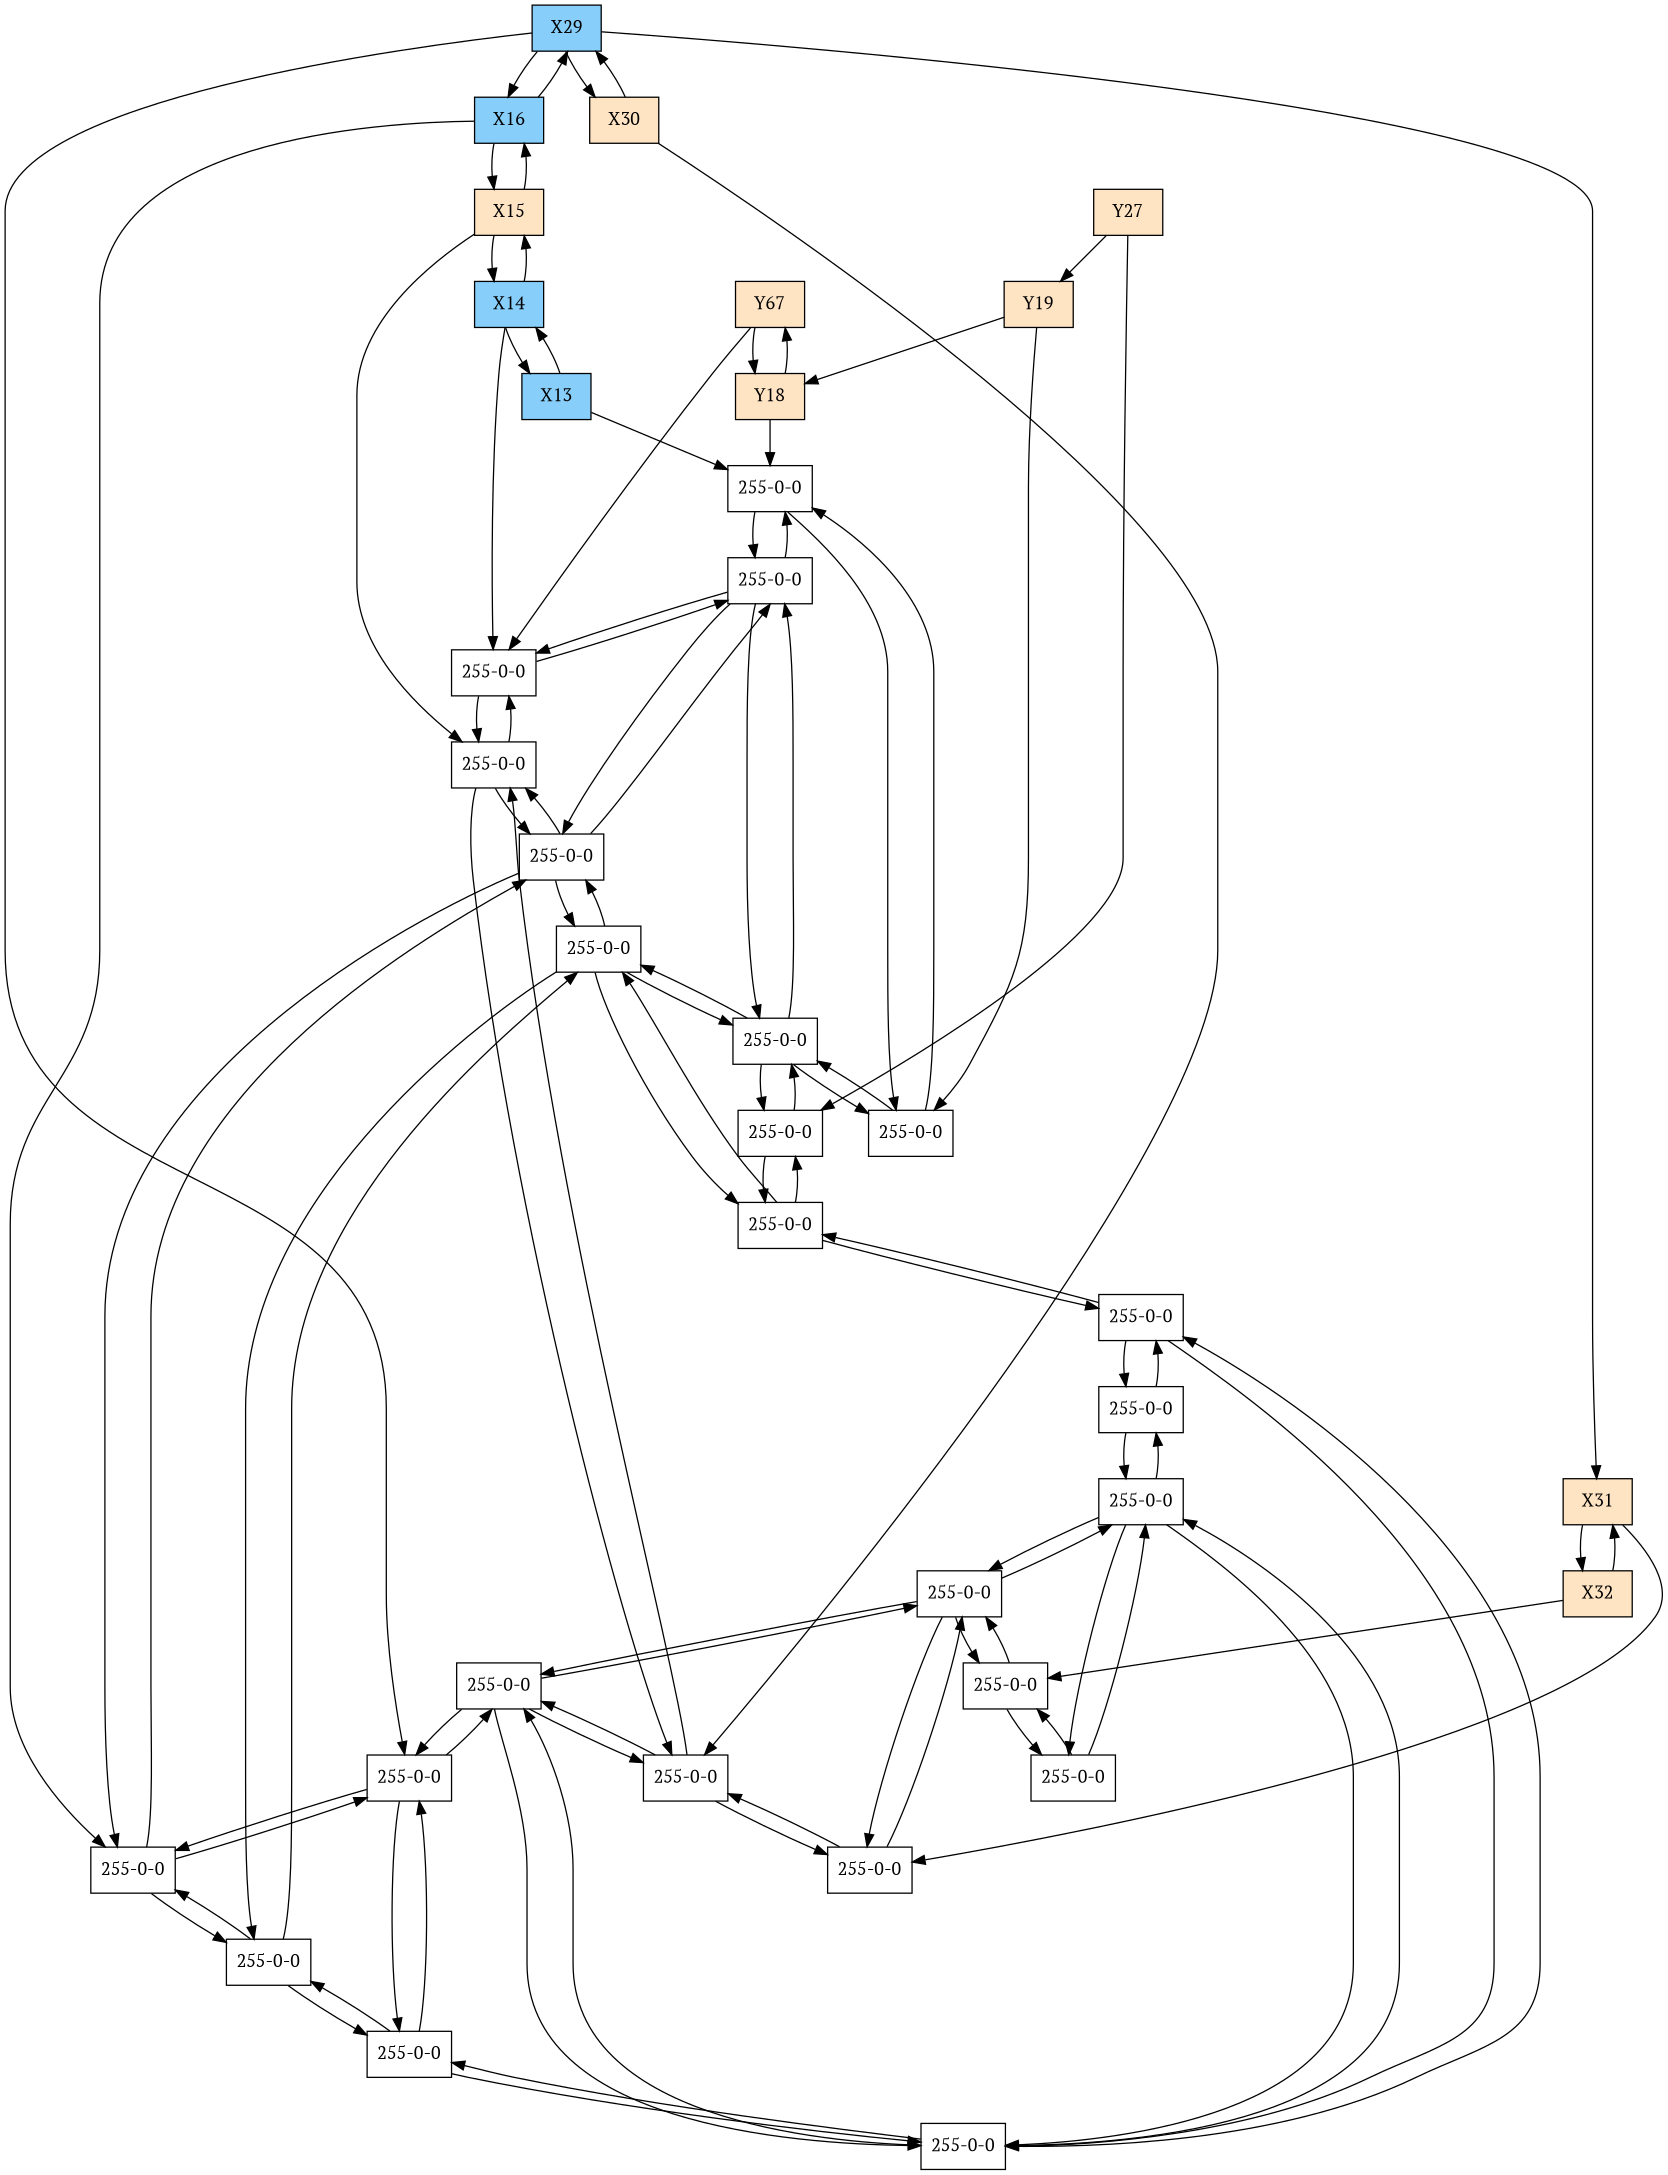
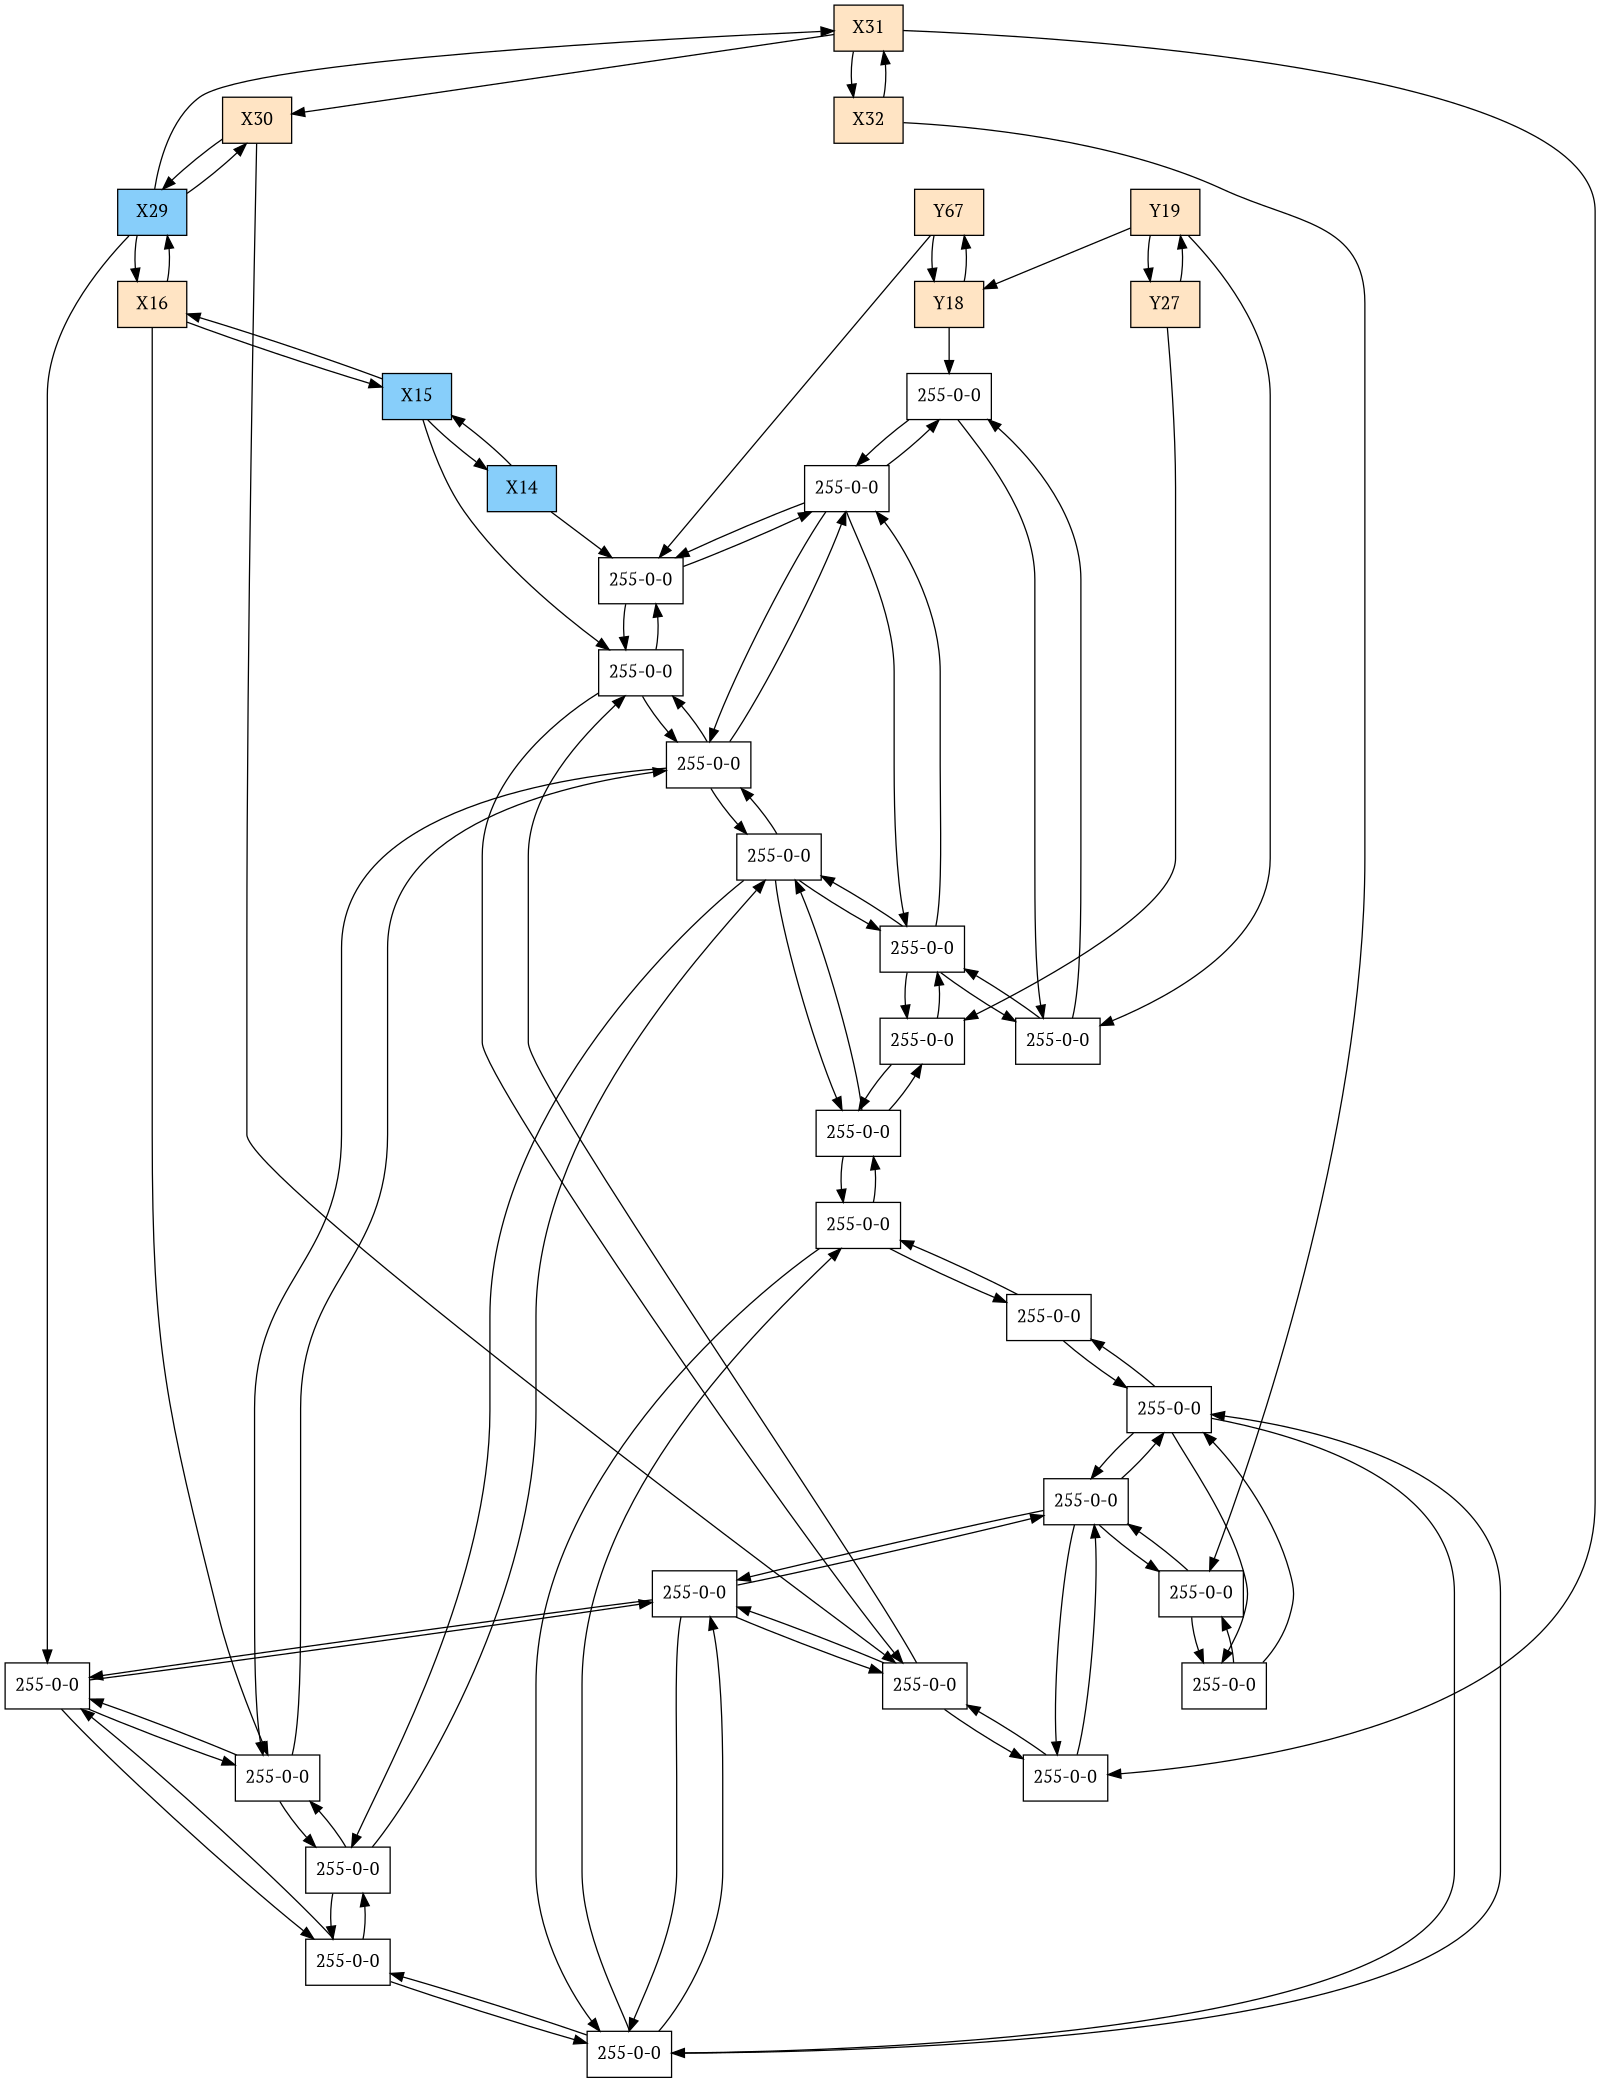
none -> (569, 73)
(509, 120) -> (152, 304)
(509, 212) -> (417, 397)
none -> (1148, 252)
(556, 397) -> none
